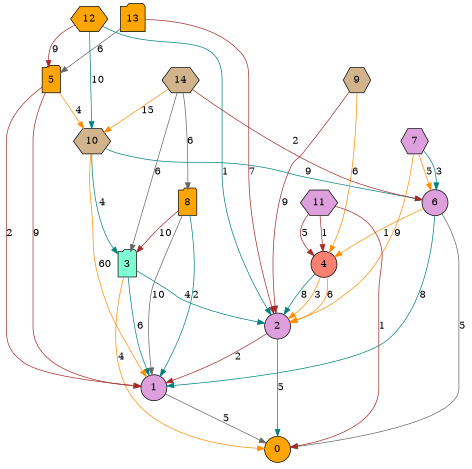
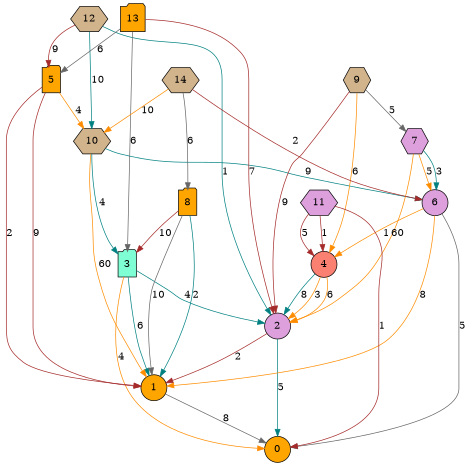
(89, 19) -> (89, 19)
none -> (383, 108)
(148, 111) -> (148, 111)
(155, 169) -> (130, 138)
(398, 234) -> (398, 234)
(350, 357) -> (350, 357)
(154, 388) -> (154, 388)
(226, 419) -> (226, 419)
